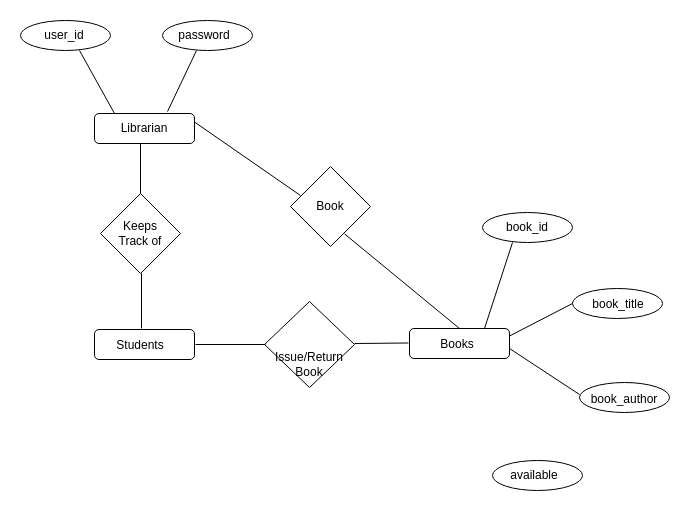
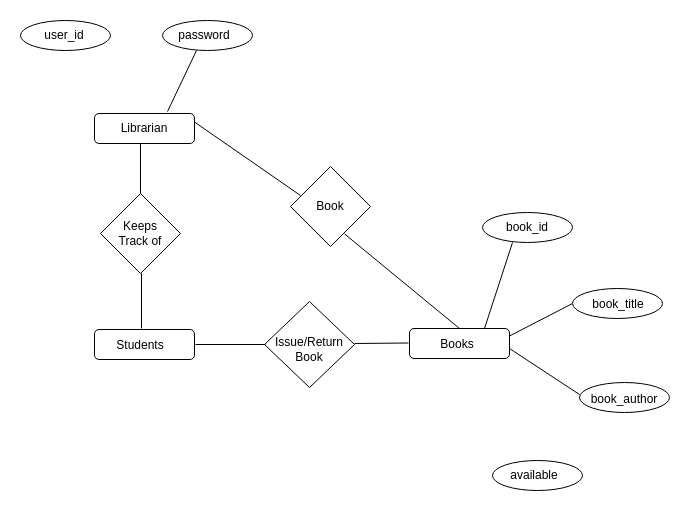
(97, 82) -> none
(310, 365) -> (310, 350)
